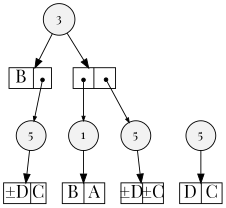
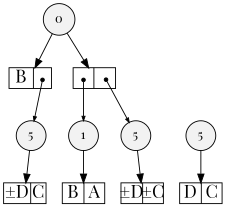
(59, 19) -> (59, 19)
